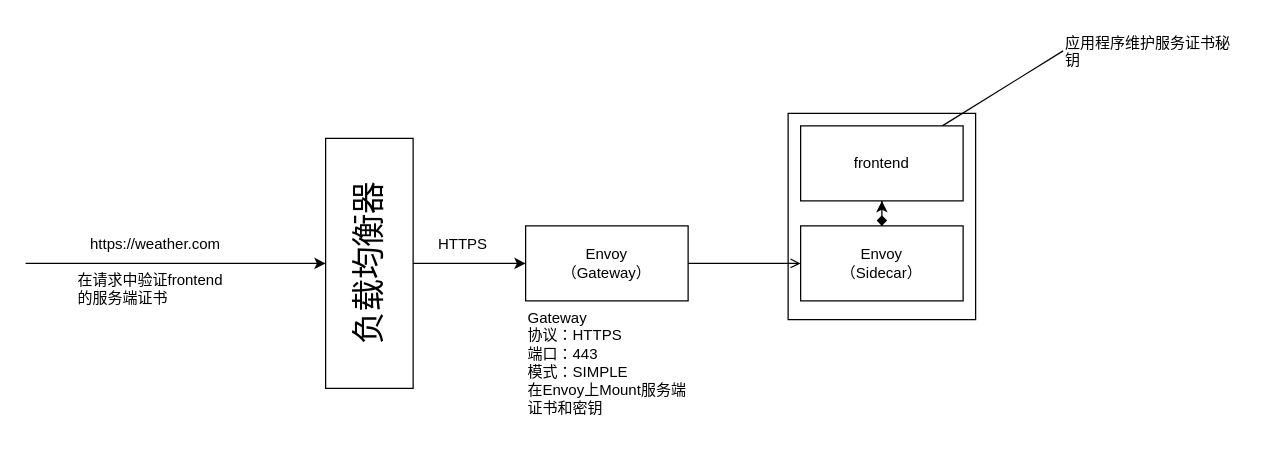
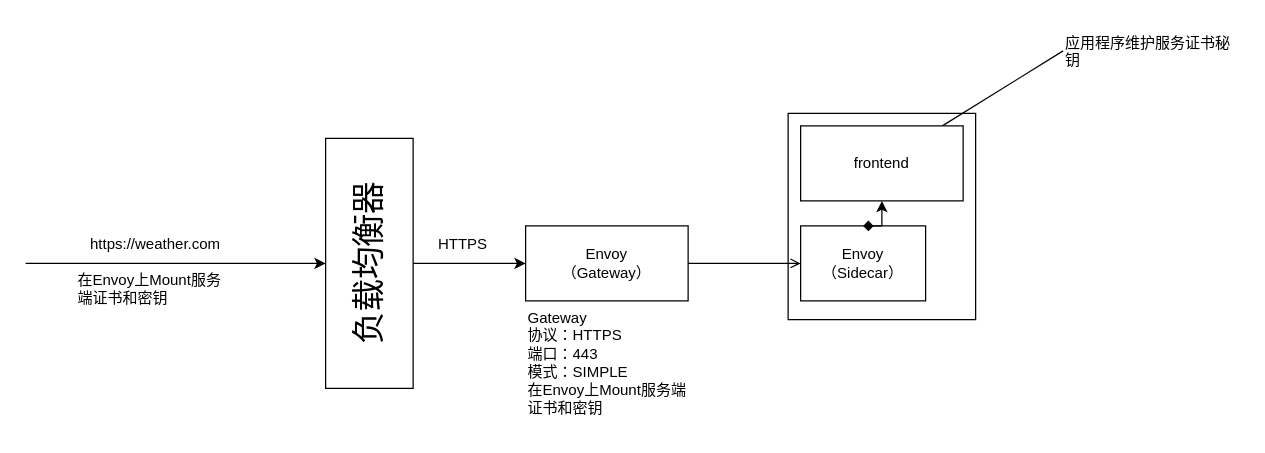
(882, 263) -> (863, 263)
(152, 290) -> (152, 290)
